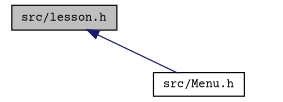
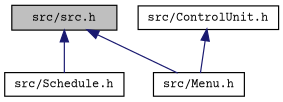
(64, 18) -> (64, 18)
none -> (208, 18)
none -> (64, 84)
